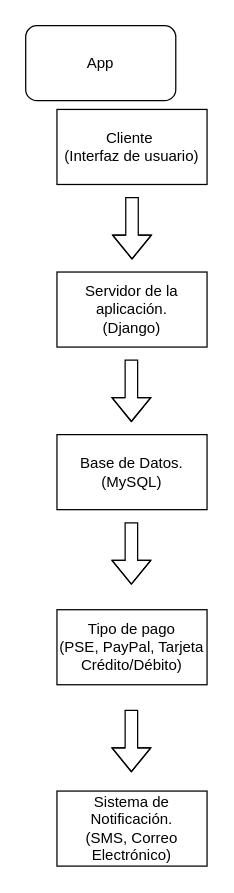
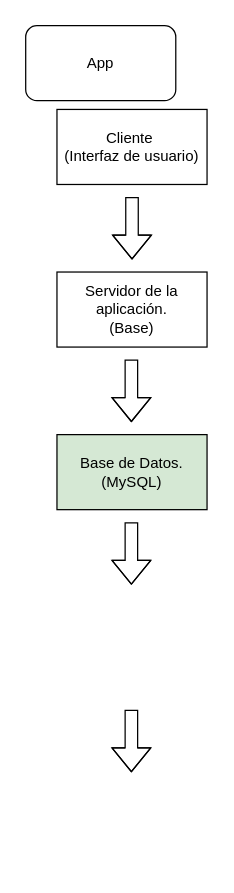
(132, 309) -> (132, 309)
(132, 472) -> (132, 472)
(132, 647) -> none
(132, 828) -> none
